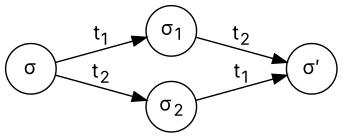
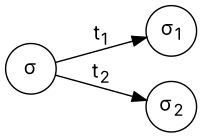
(312, 69) -> none
